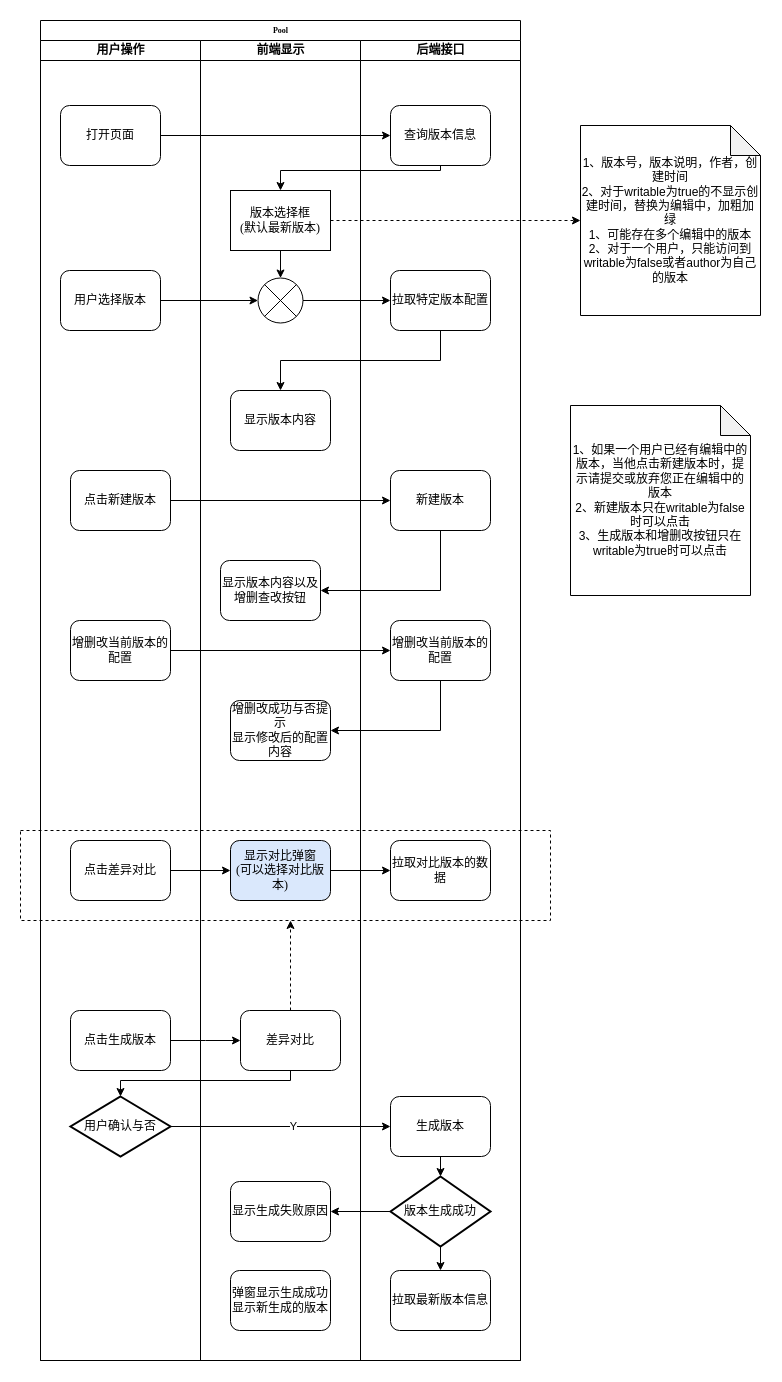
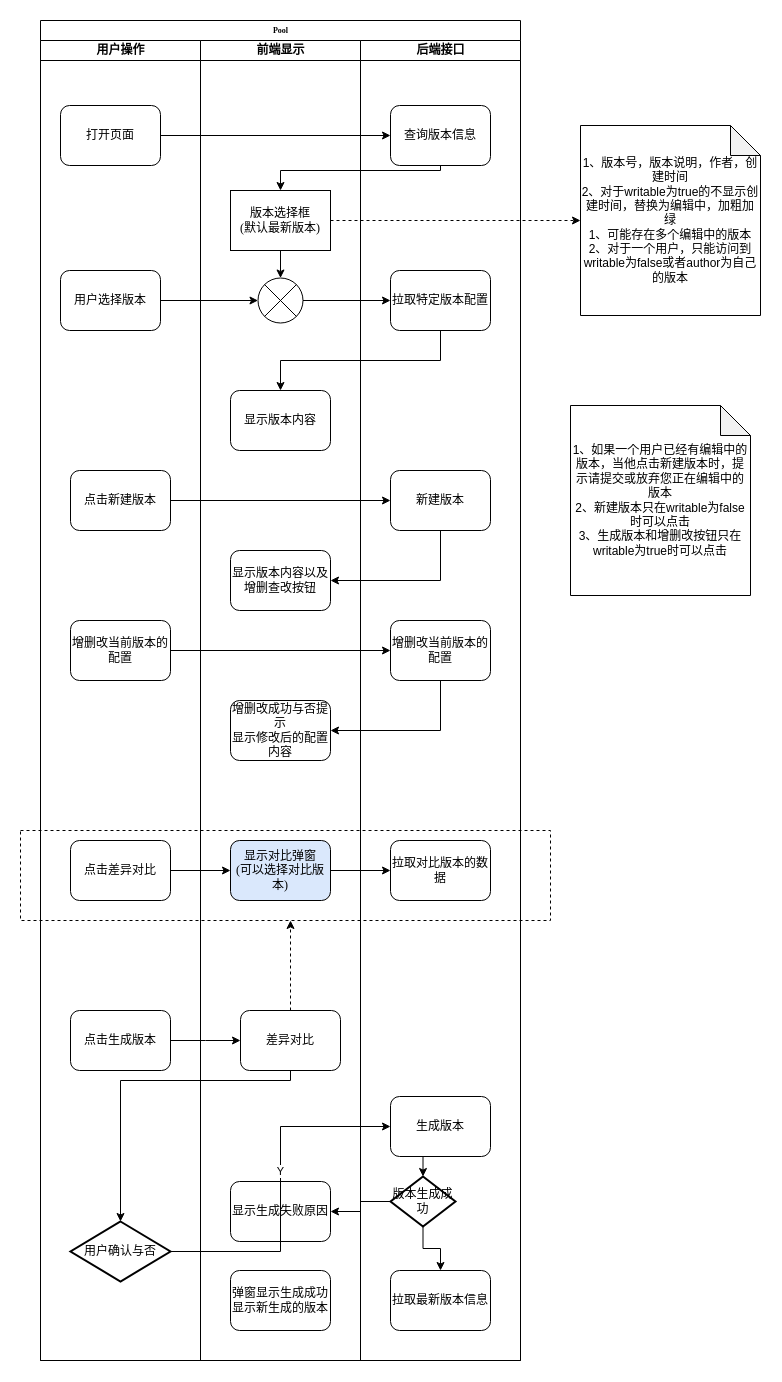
(271, 591) -> (281, 581)
(121, 1127) -> (121, 1252)
(441, 1212) -> (423, 1202)
